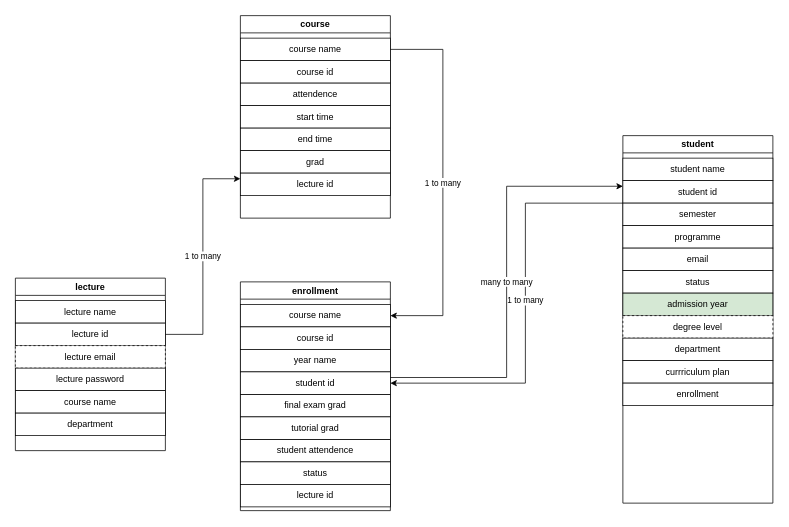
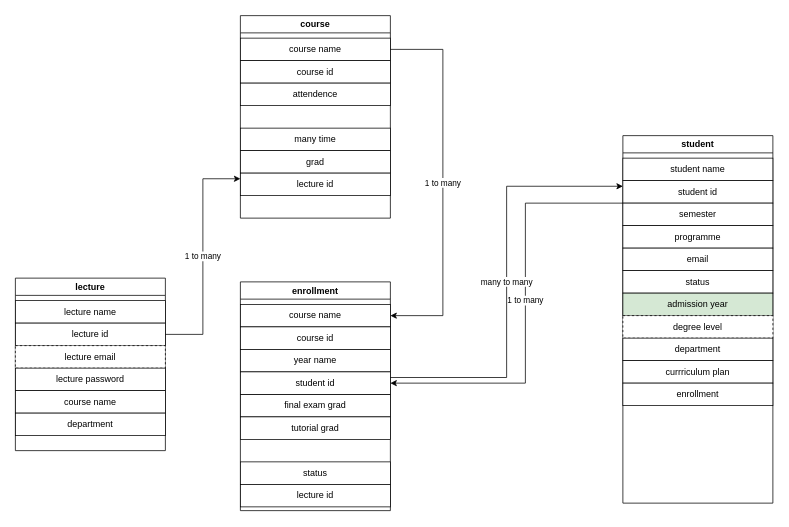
(315, 117) -> none
(315, 139) -> (315, 139)
(315, 450) -> none
